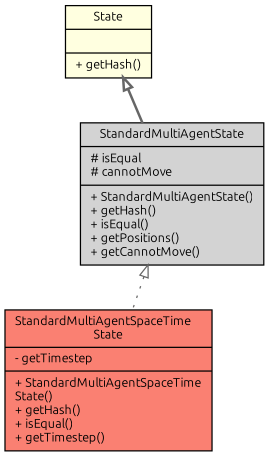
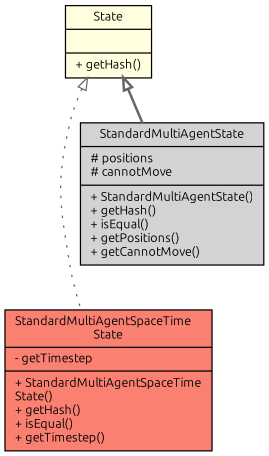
(116, 158) -> (122, 158)
(138, 293) -> (61, 199)
